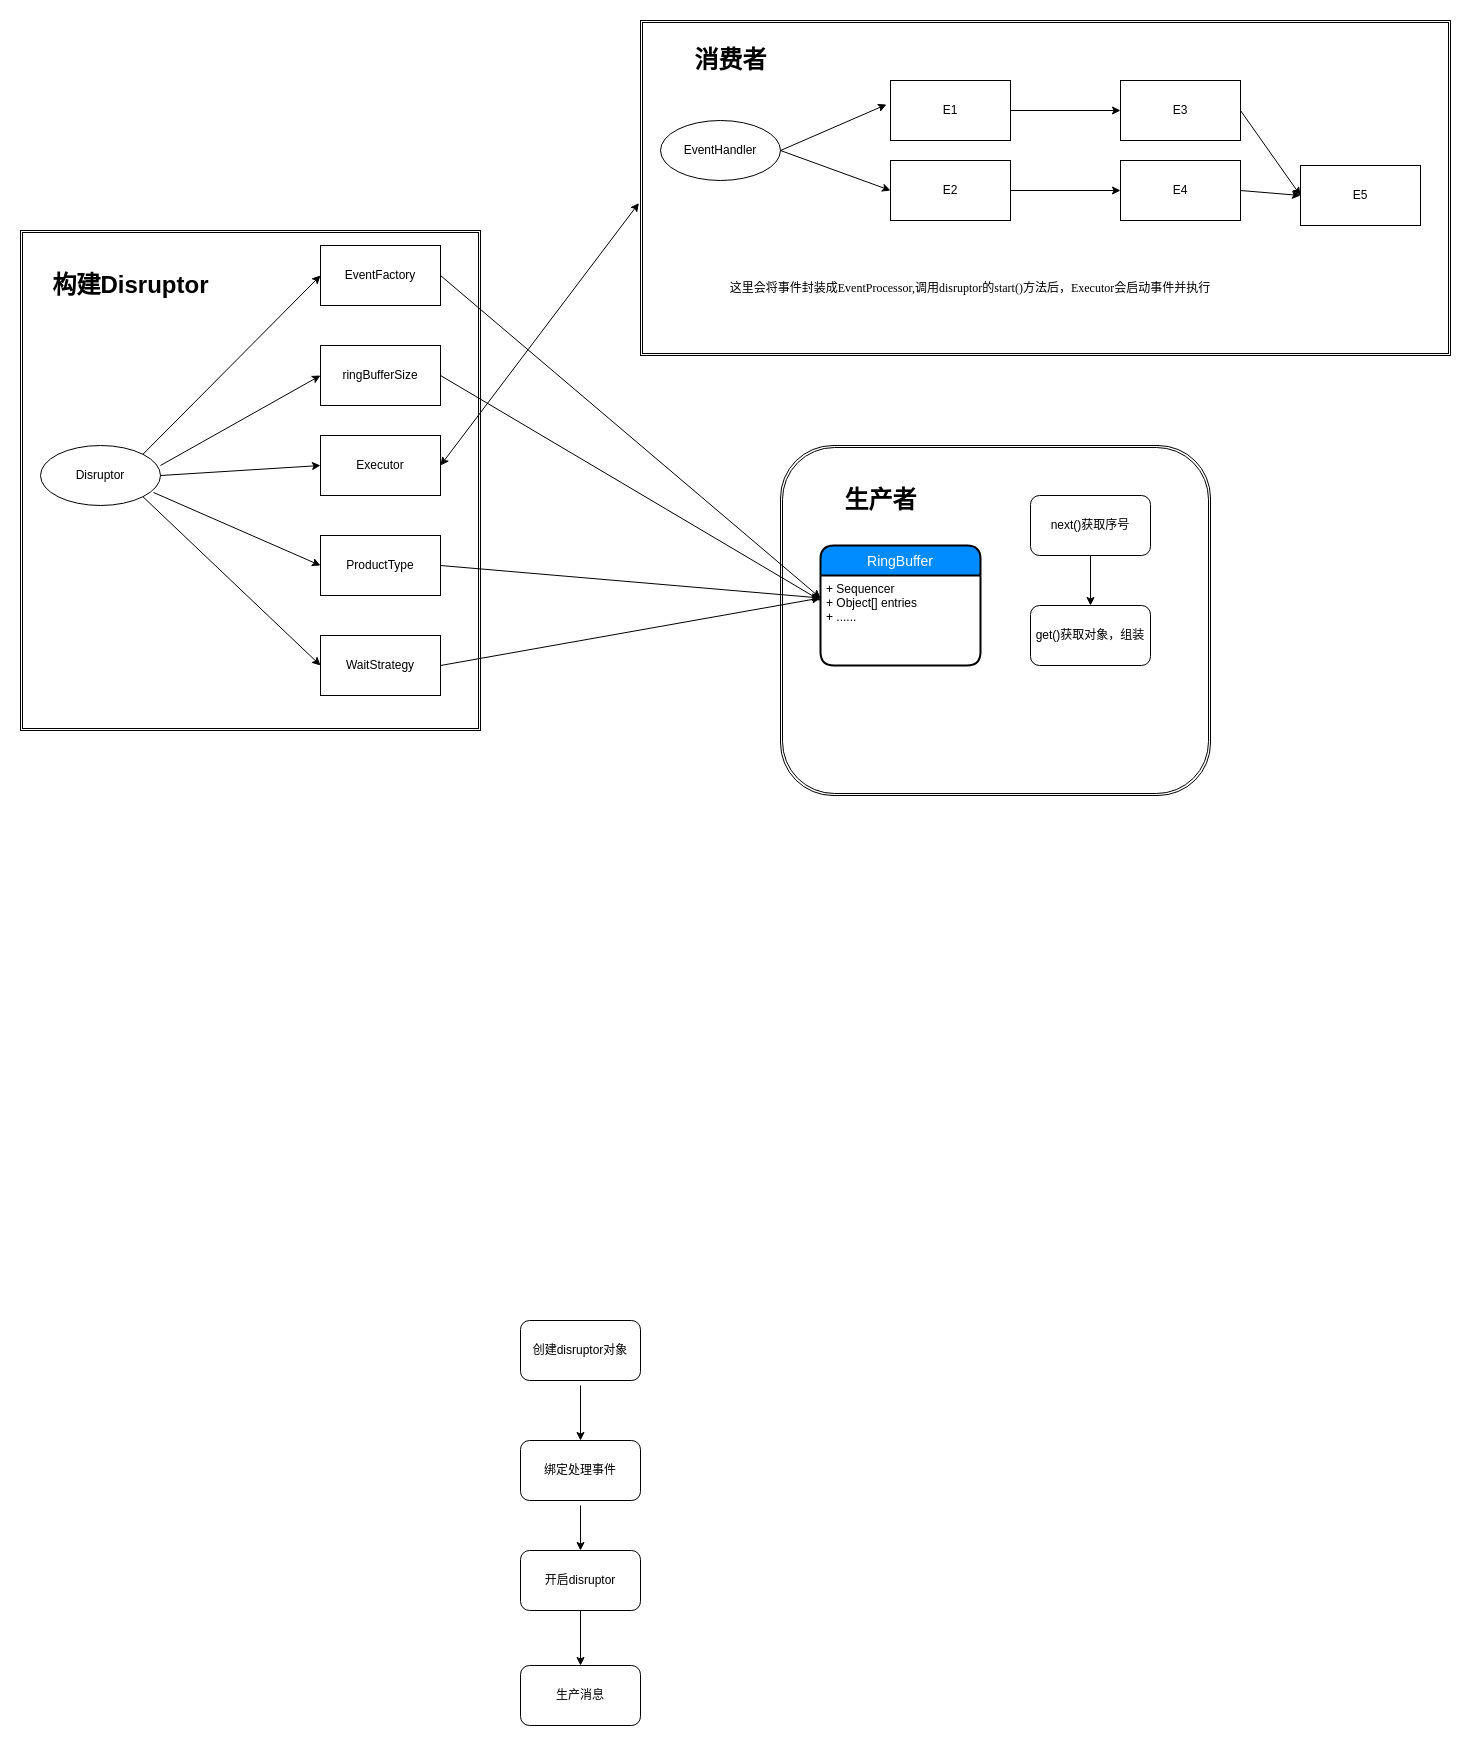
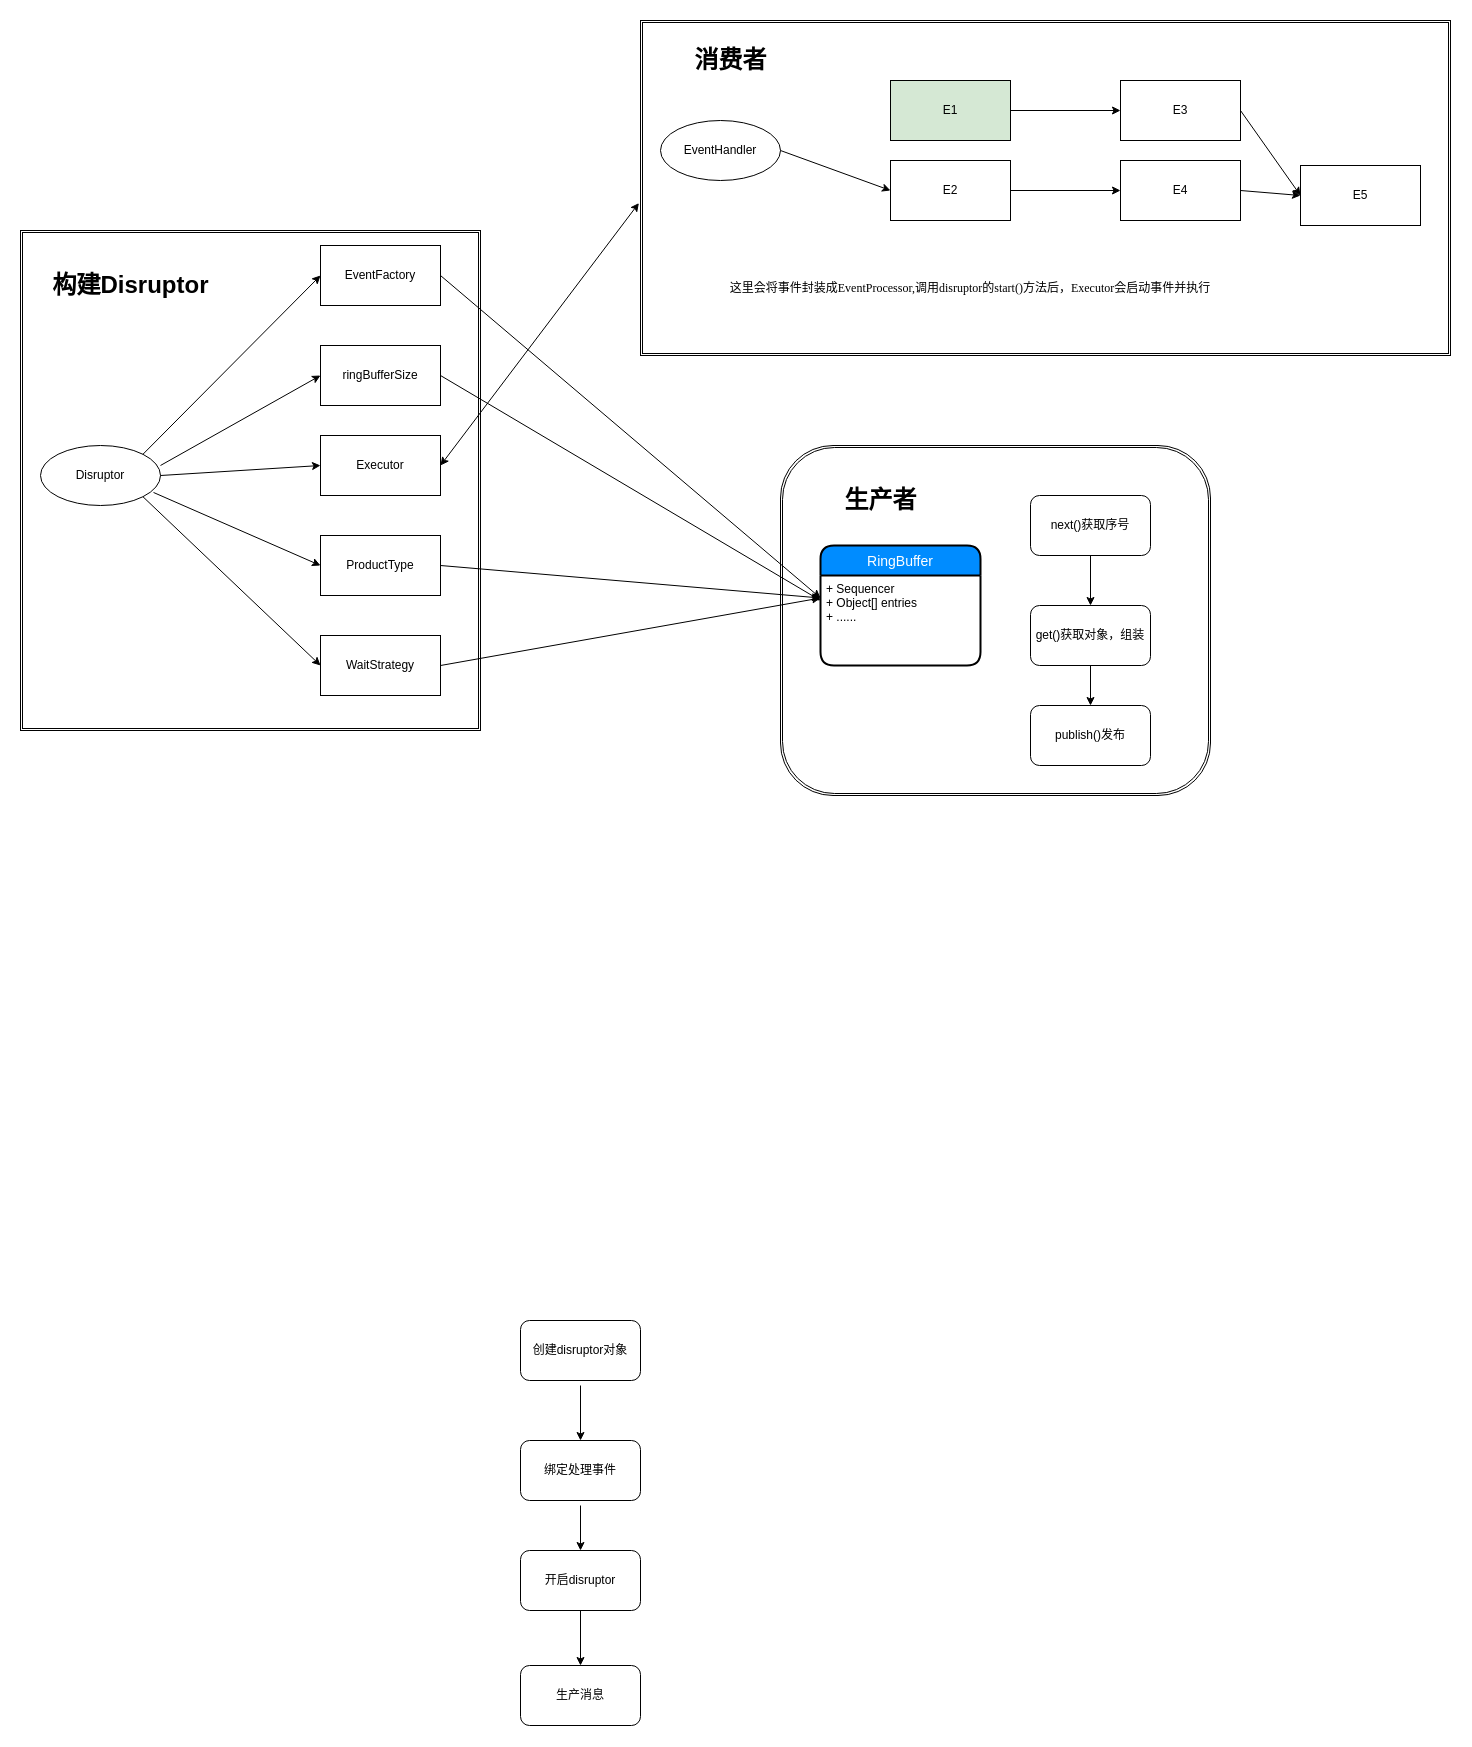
(951, 111) -> (951, 111)
(832, 128) -> none
none -> (1091, 682)
none -> (1091, 736)
